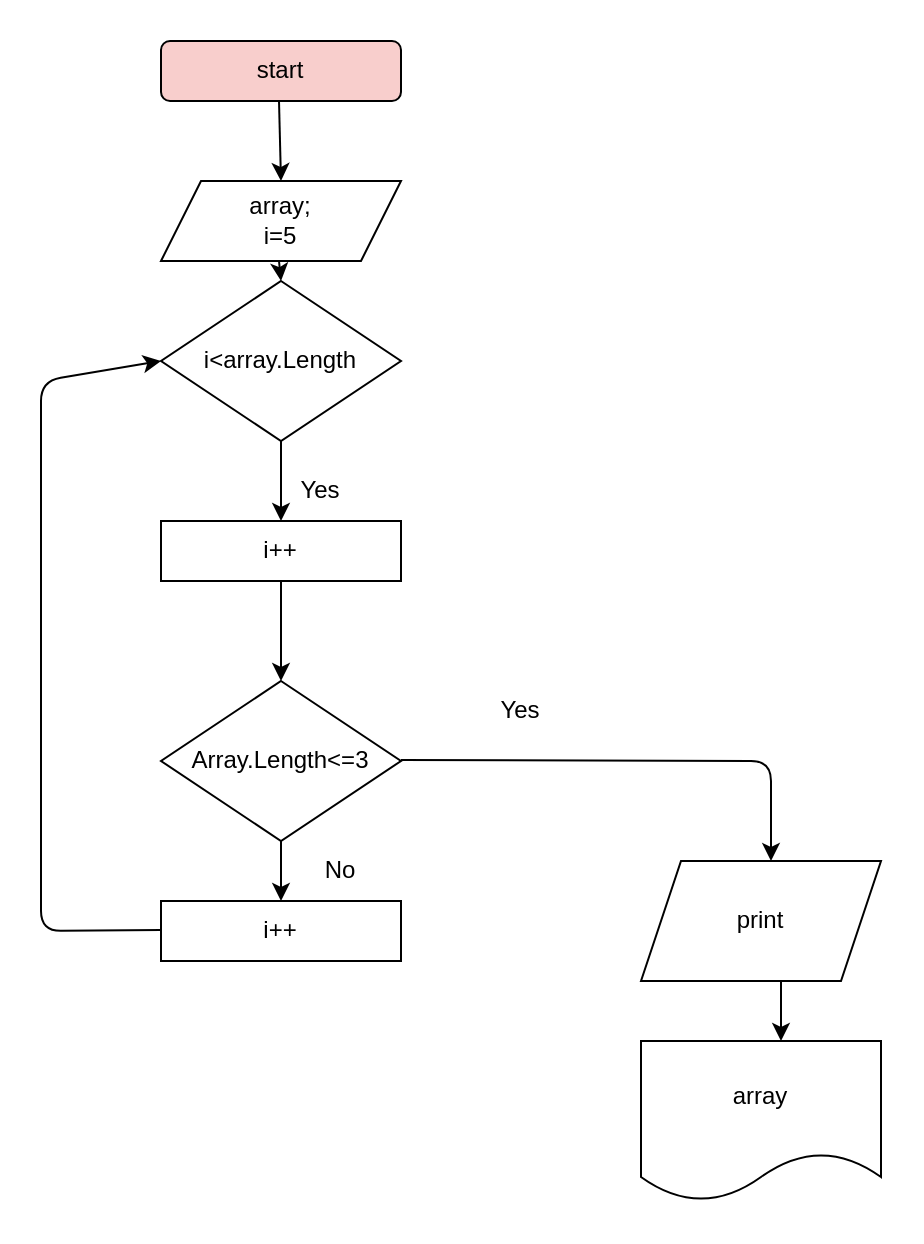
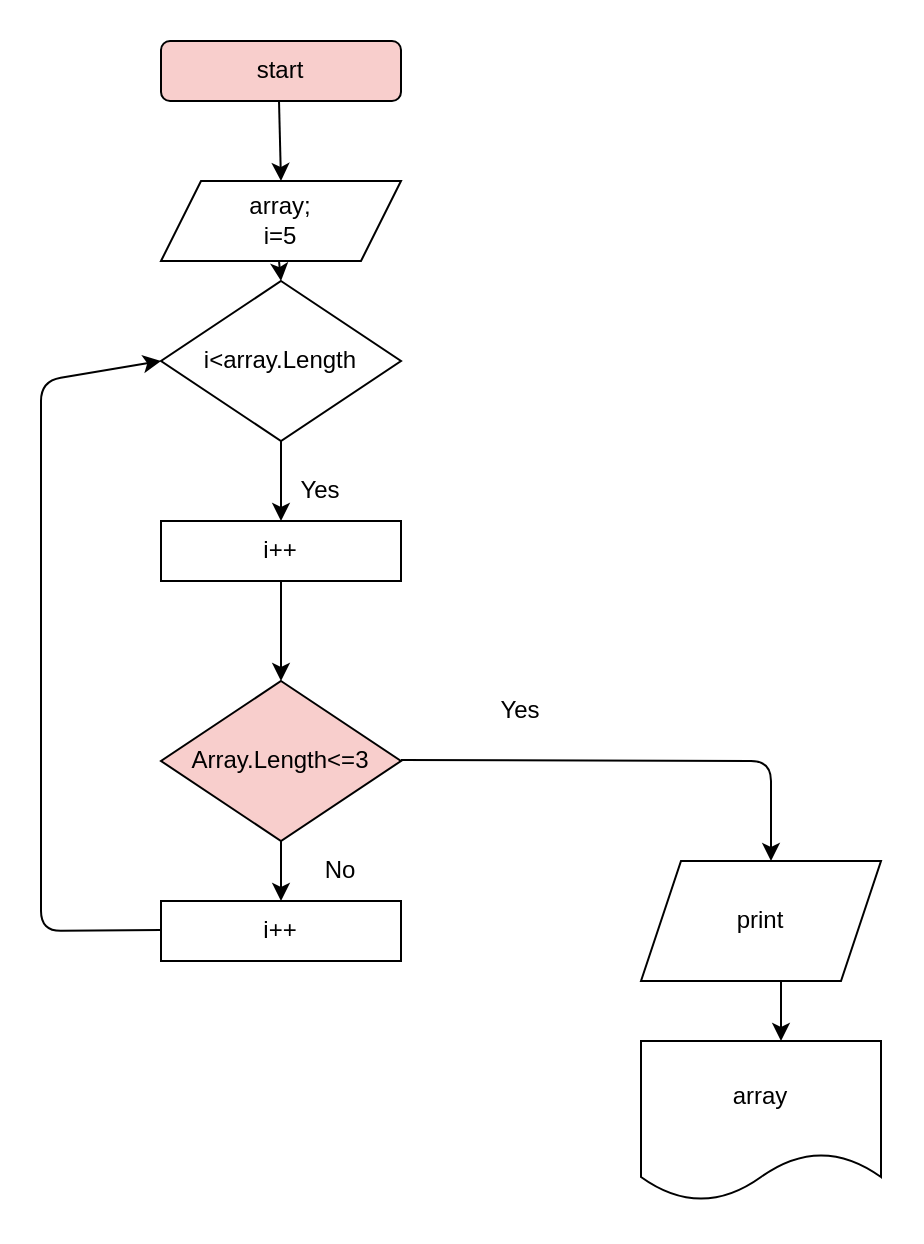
(281, 761) -> (281, 761)
